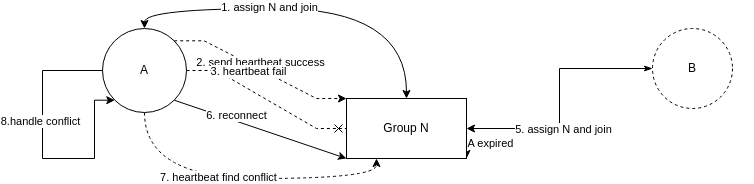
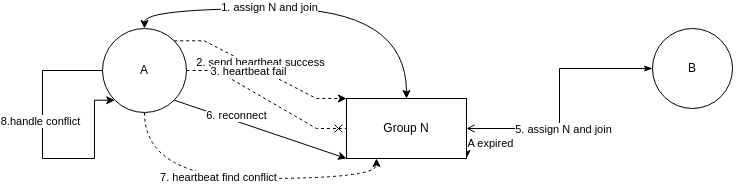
(693, 69) -> (693, 69)
(474, 129) -> (472, 129)
